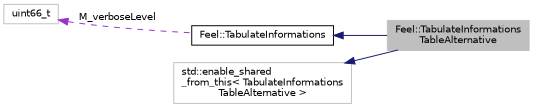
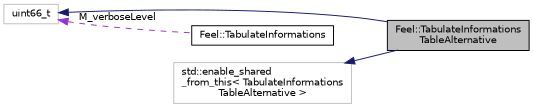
(365, 35) -> (228, 10)
(458, 35) -> (458, 35)
